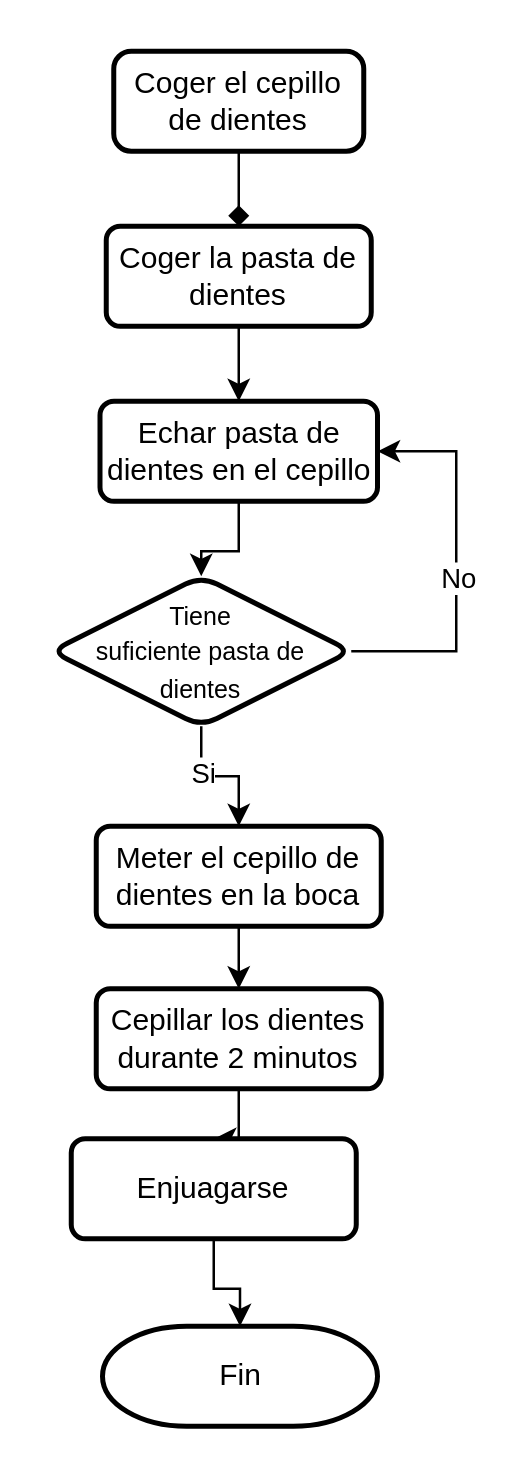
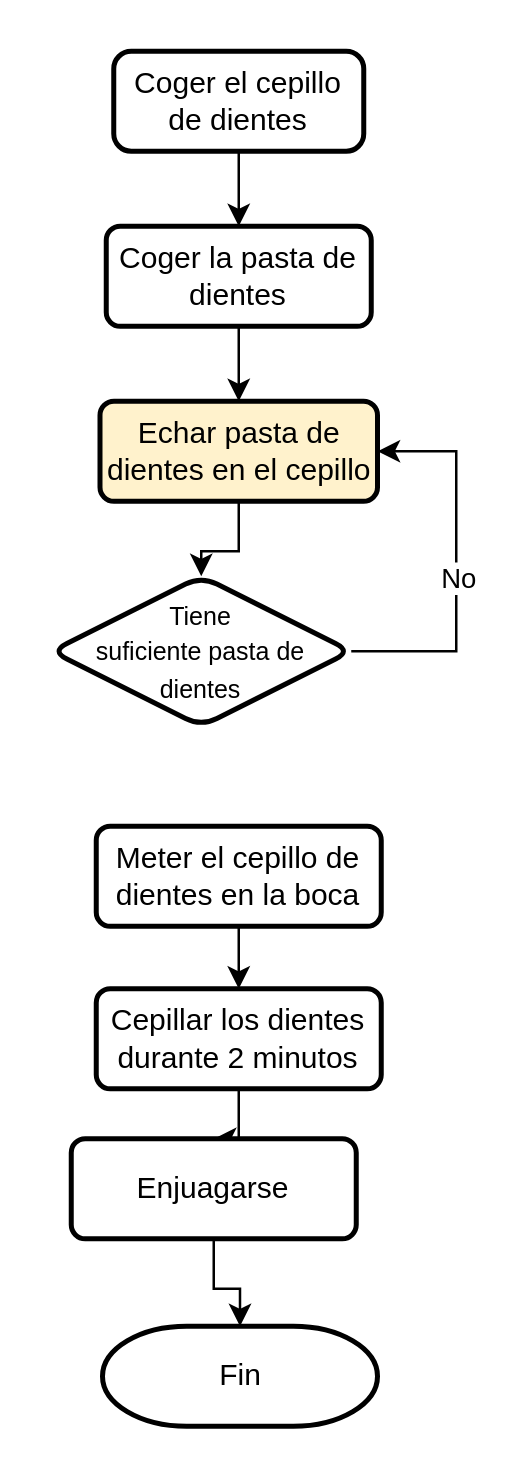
(239, 206) -> (239, 207)
(239, 451) -> (239, 451)
(211, 776) -> none
